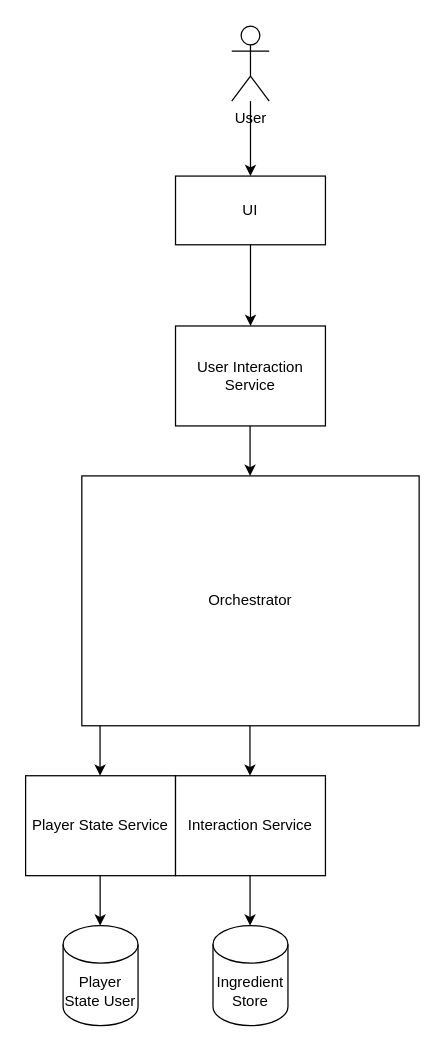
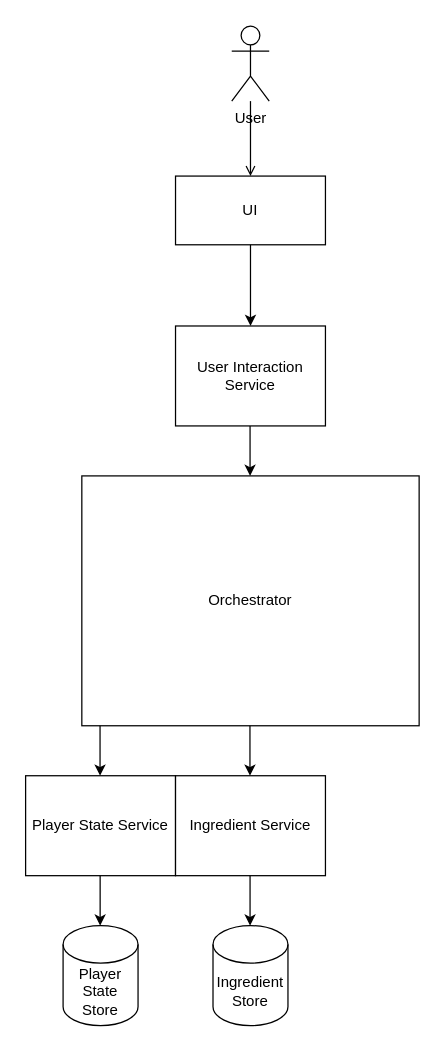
(251, 166) -> (251, 168)
(251, 826) -> (251, 826)
(101, 992) -> (101, 992)
